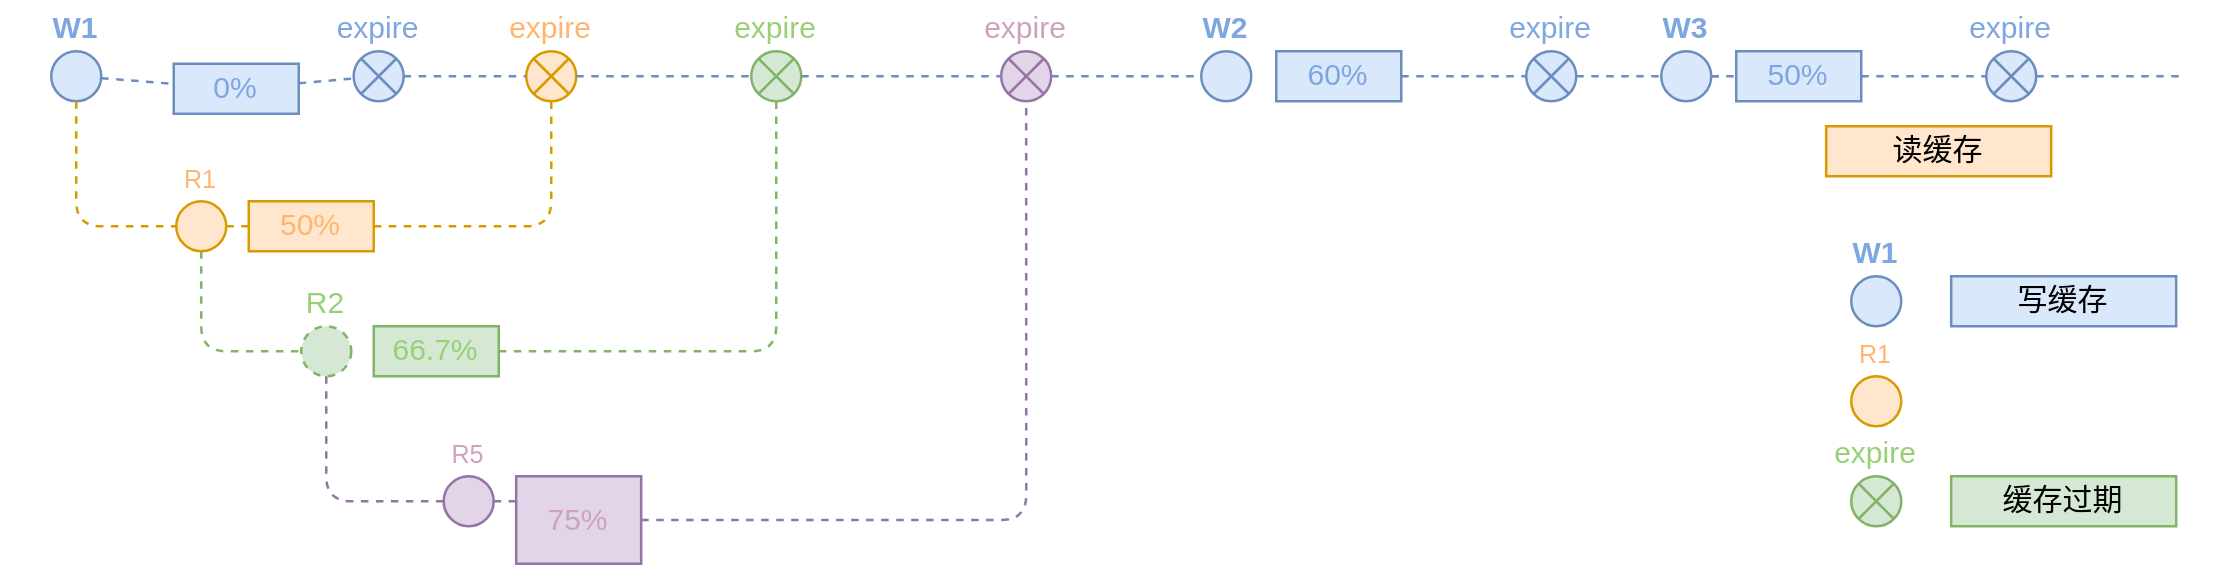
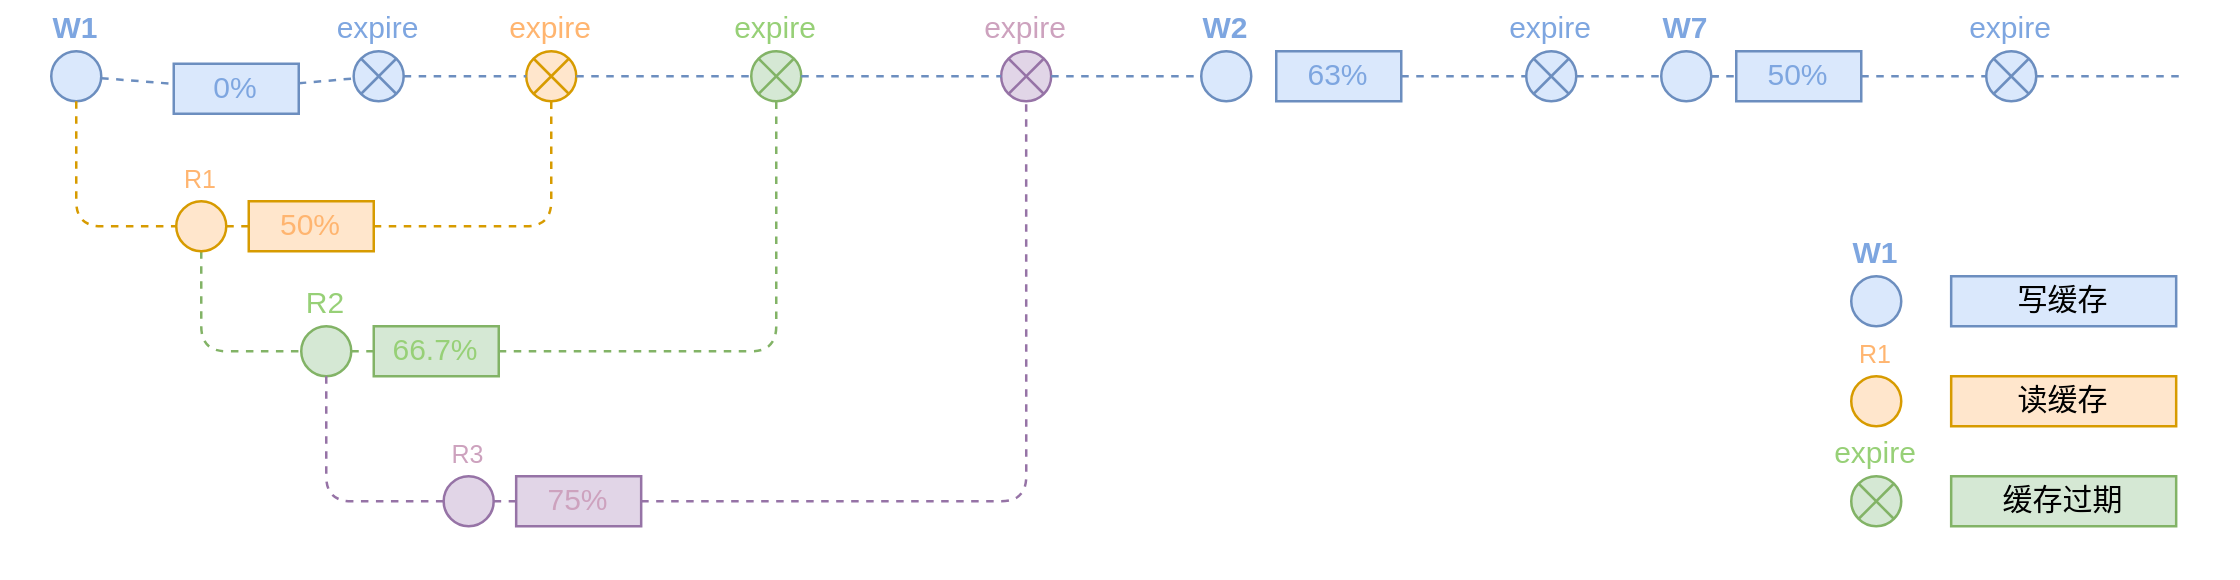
(1686, 26) -> (1686, 26)
(1339, 76) -> (1339, 76)
(1939, 151) -> (2064, 401)
(326, 351) -> (326, 351)
none -> (360, 351)
(469, 454) -> (469, 454)
(579, 520) -> (579, 501)
